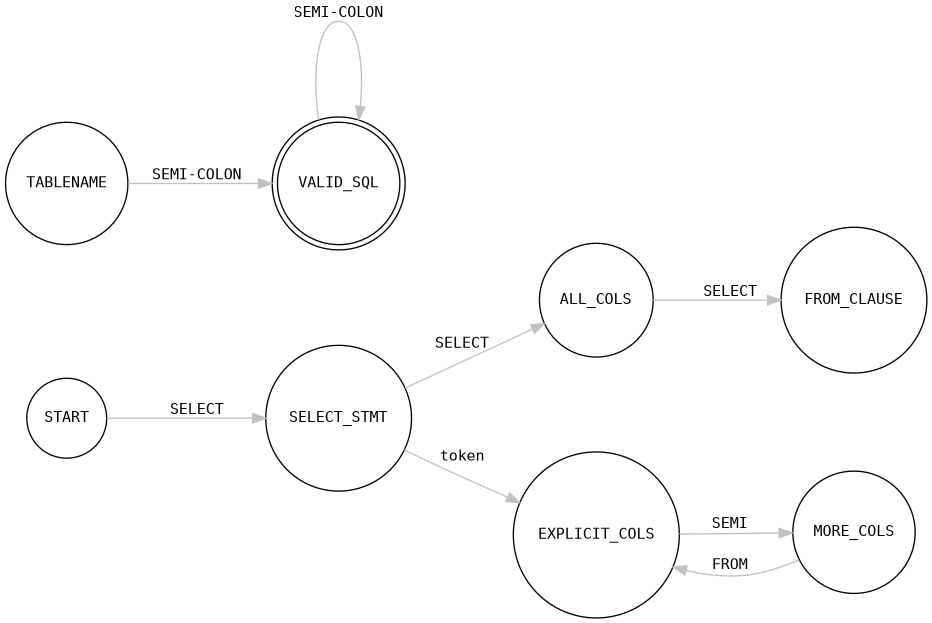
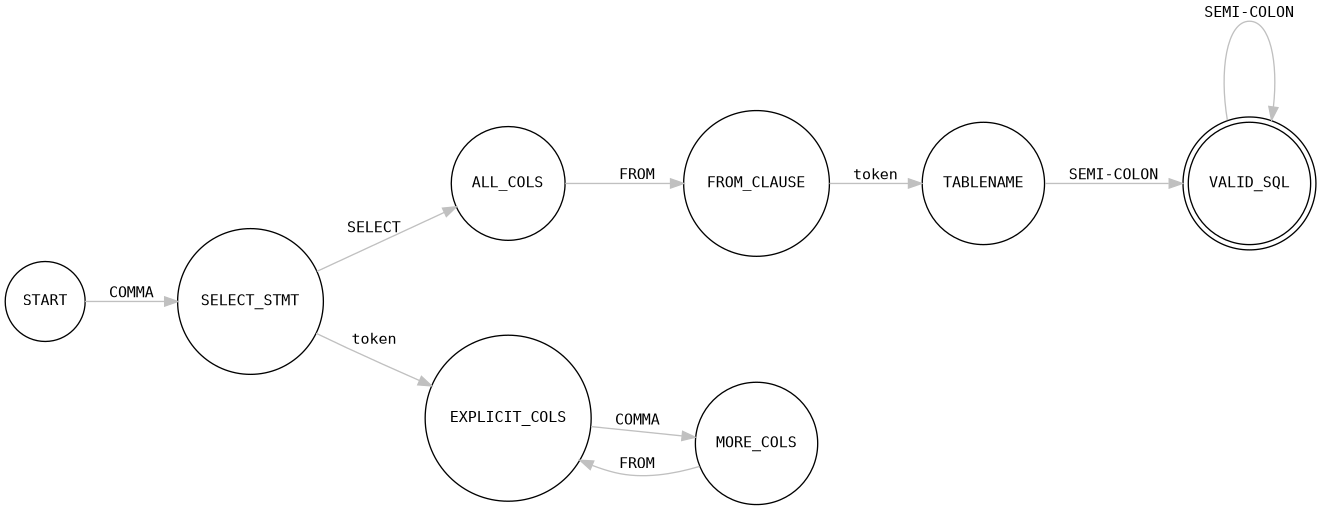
none -> (869, 183)
(730, 292) -> (638, 175)
(197, 410) -> (131, 294)
(730, 524) -> (638, 421)
